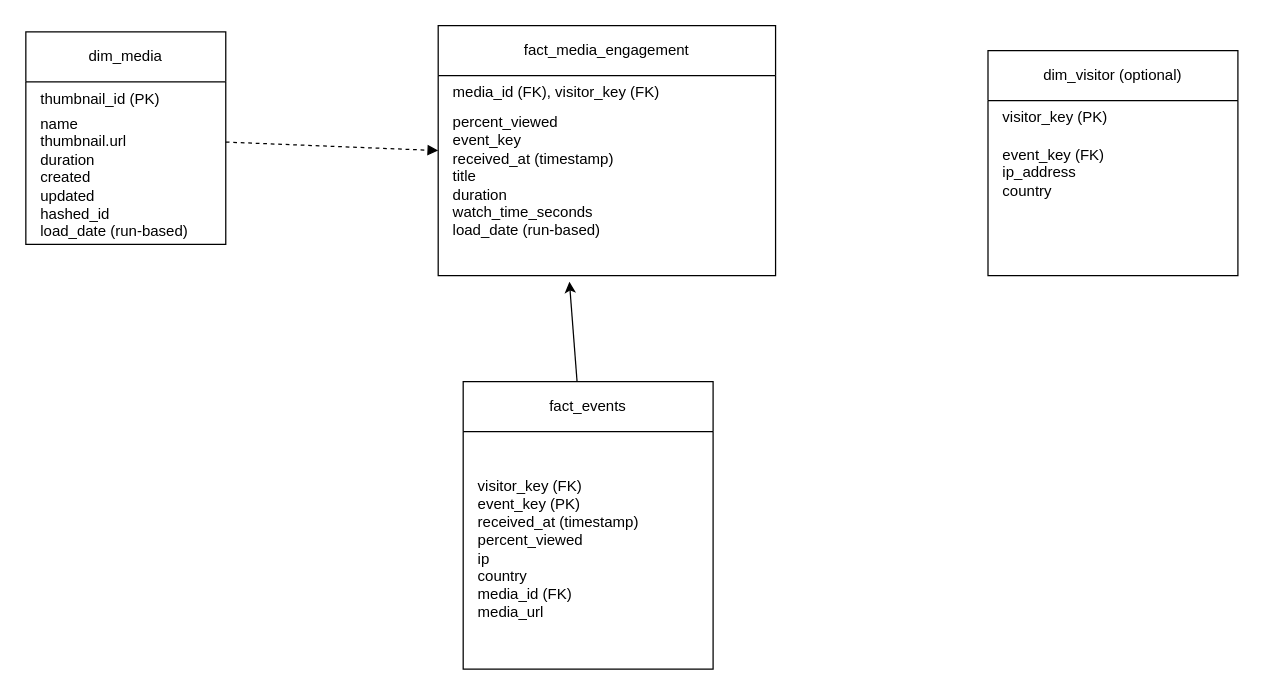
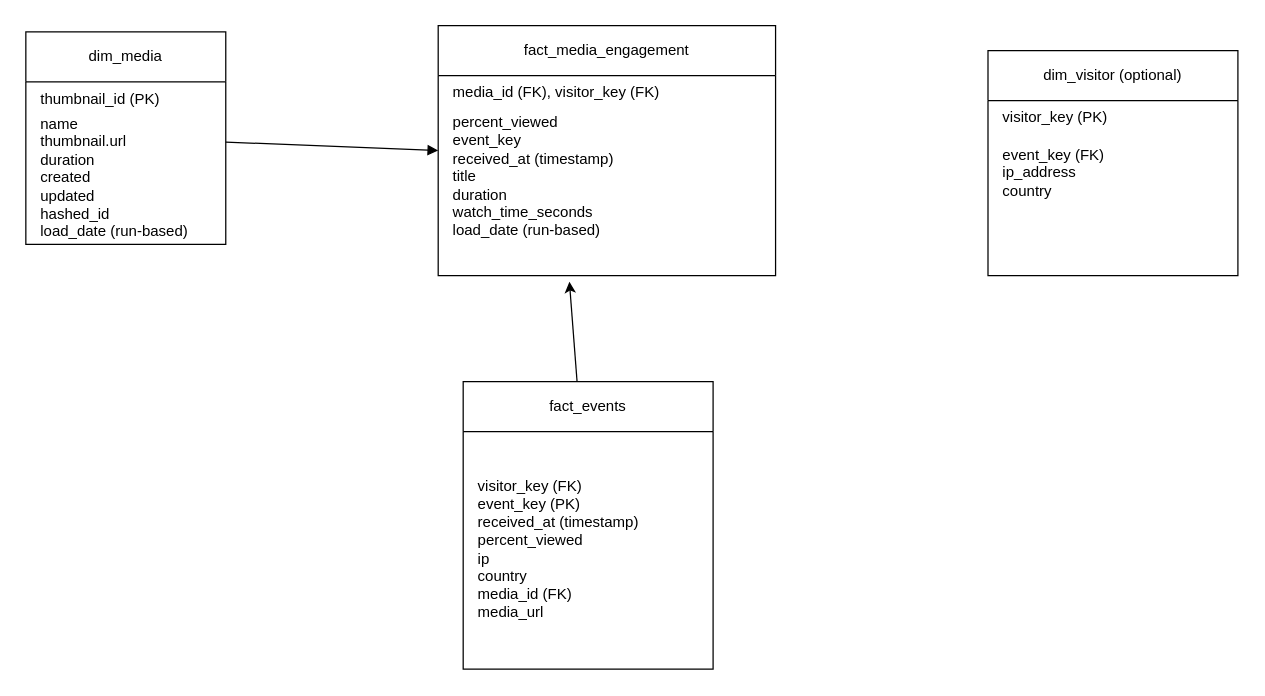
(327, 146) -> (327, 146)
